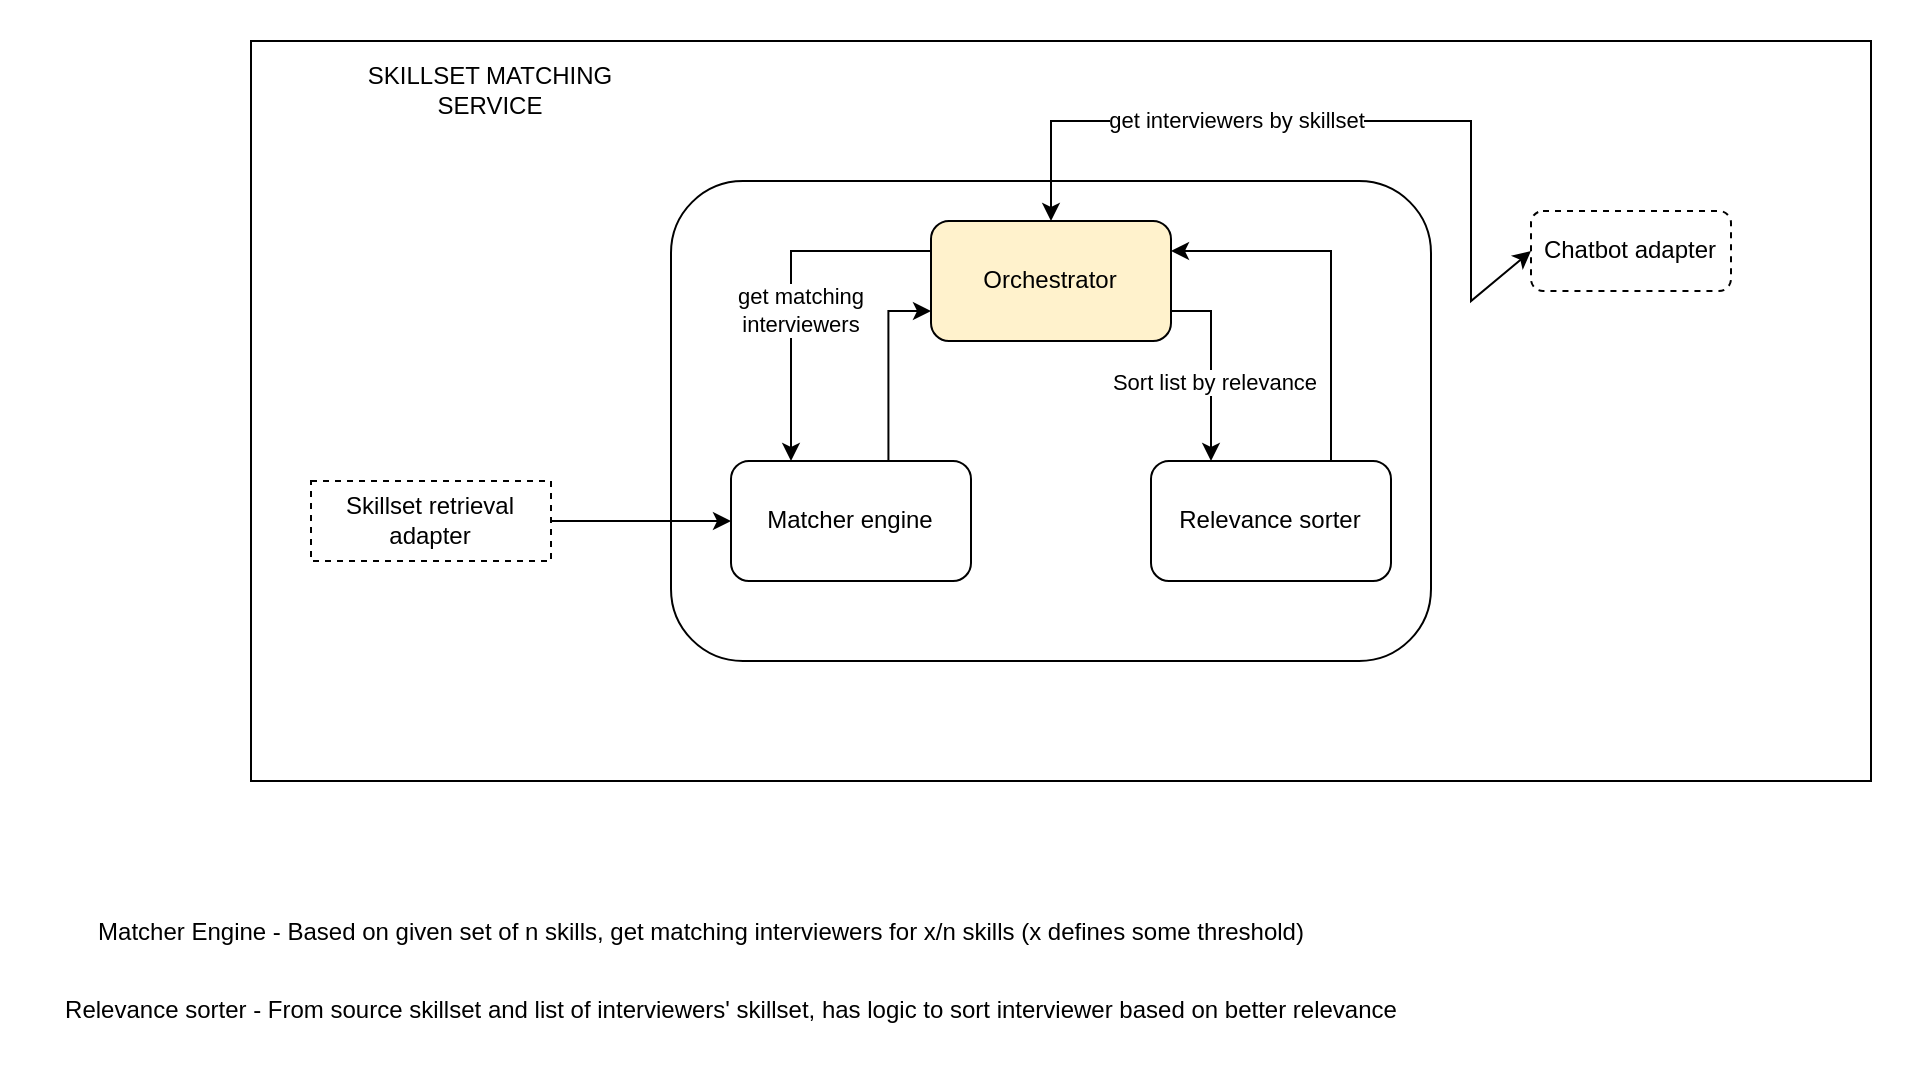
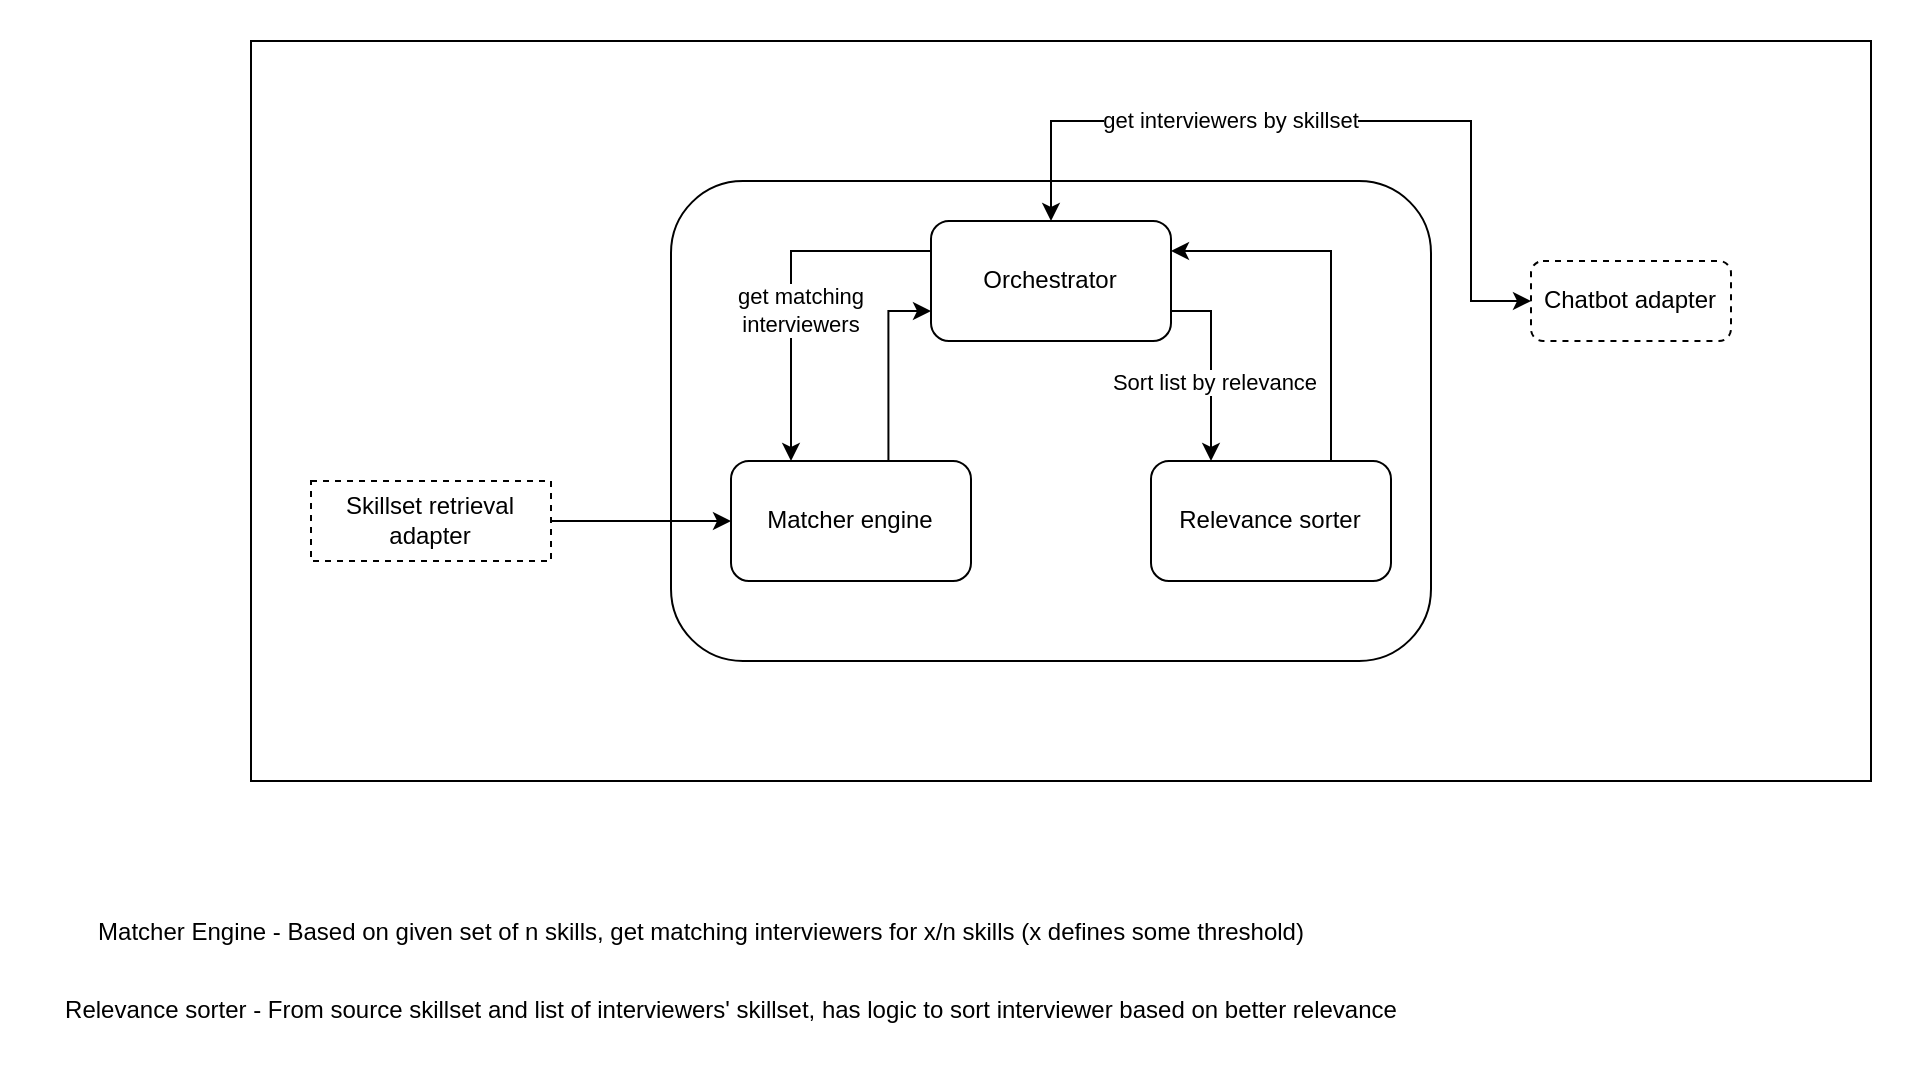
(491, 91) -> none
(1631, 251) -> (1631, 301)
(1051, 281) -> (1051, 281)
